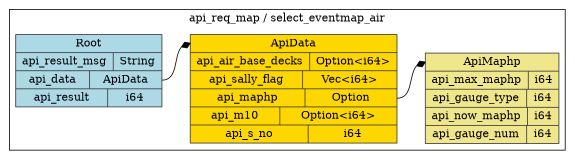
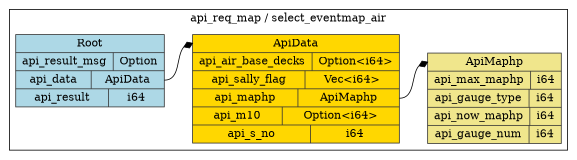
(138, 61) -> (139, 61)
(351, 97) -> (349, 97)
